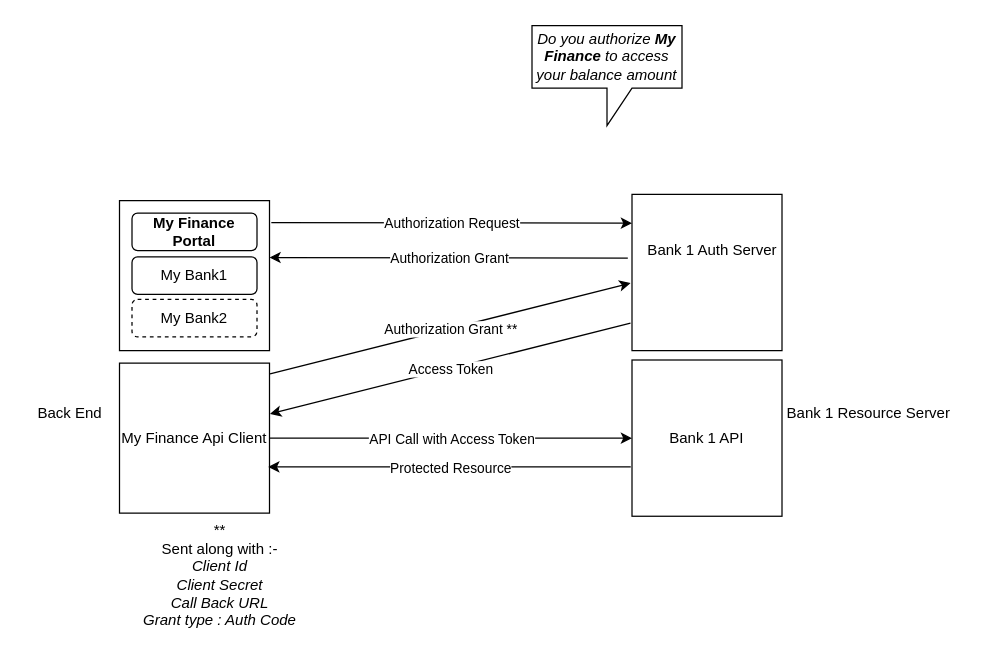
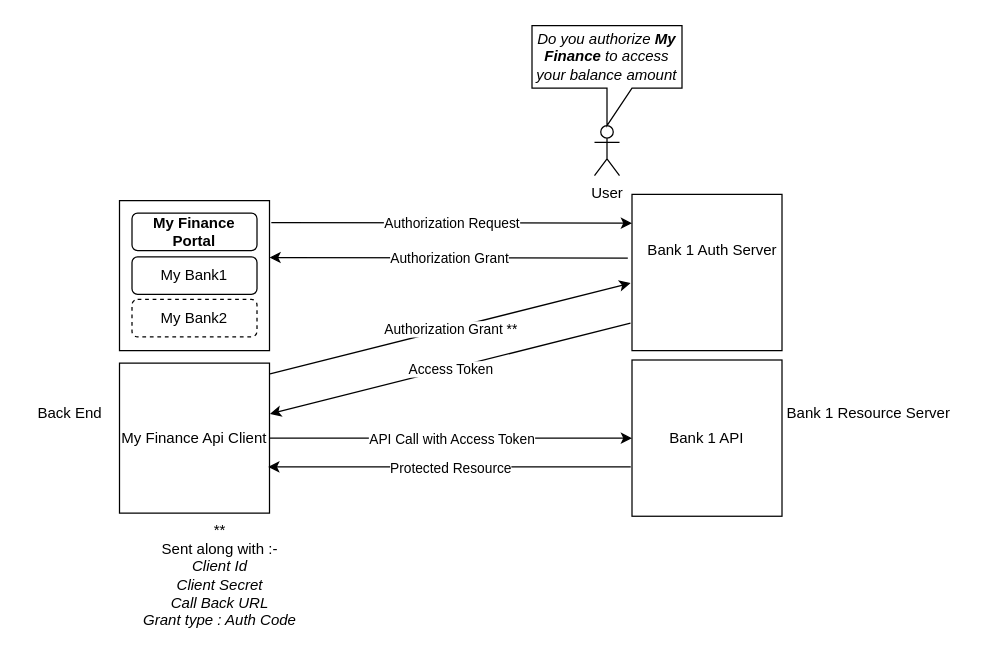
none -> (607, 151)
